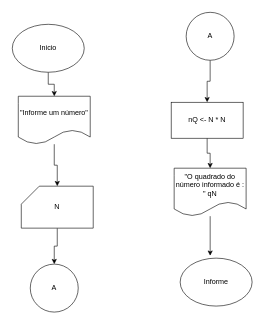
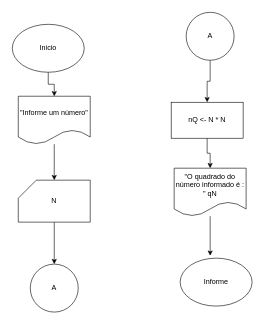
(57, 207) -> (54, 201)
